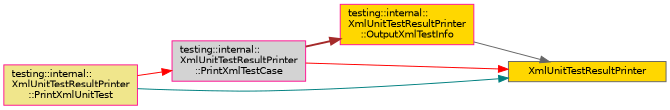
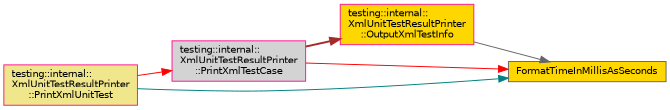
(587, 72) -> (587, 72)
